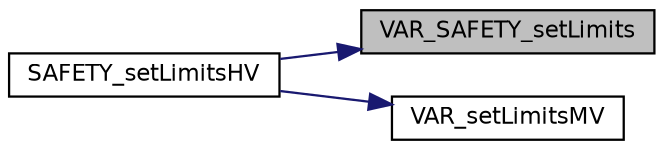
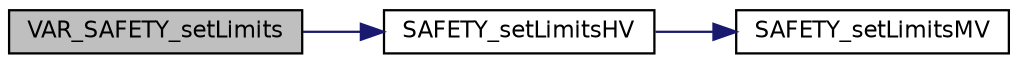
(309, 55) -> (332, 32)
(508, 118) -> (873, 32)
